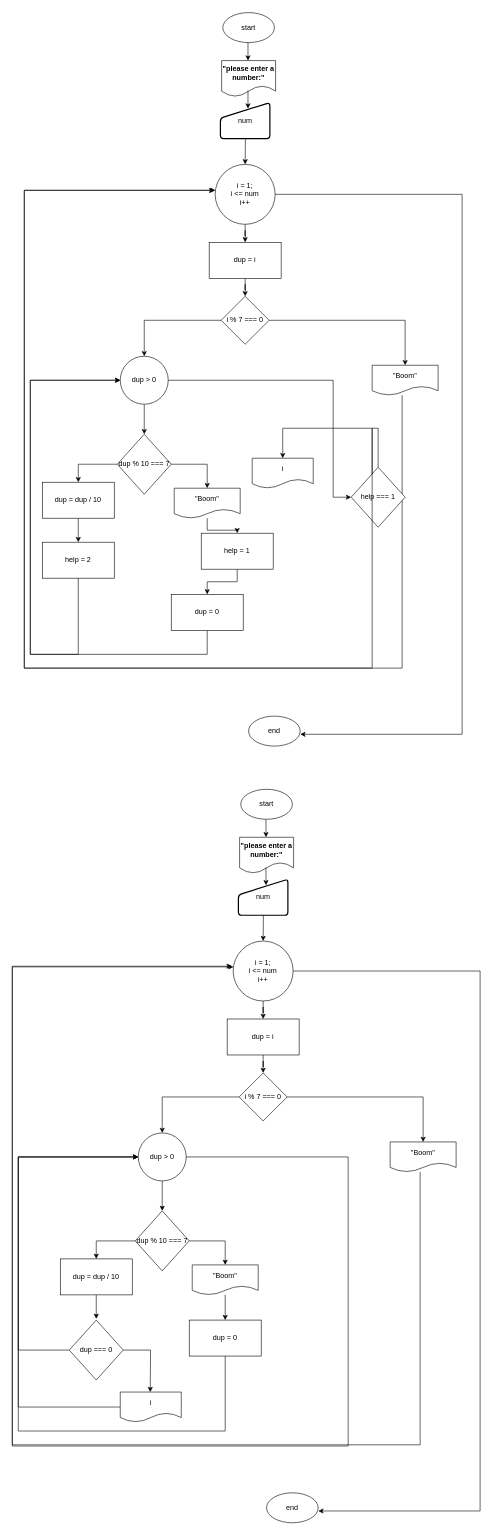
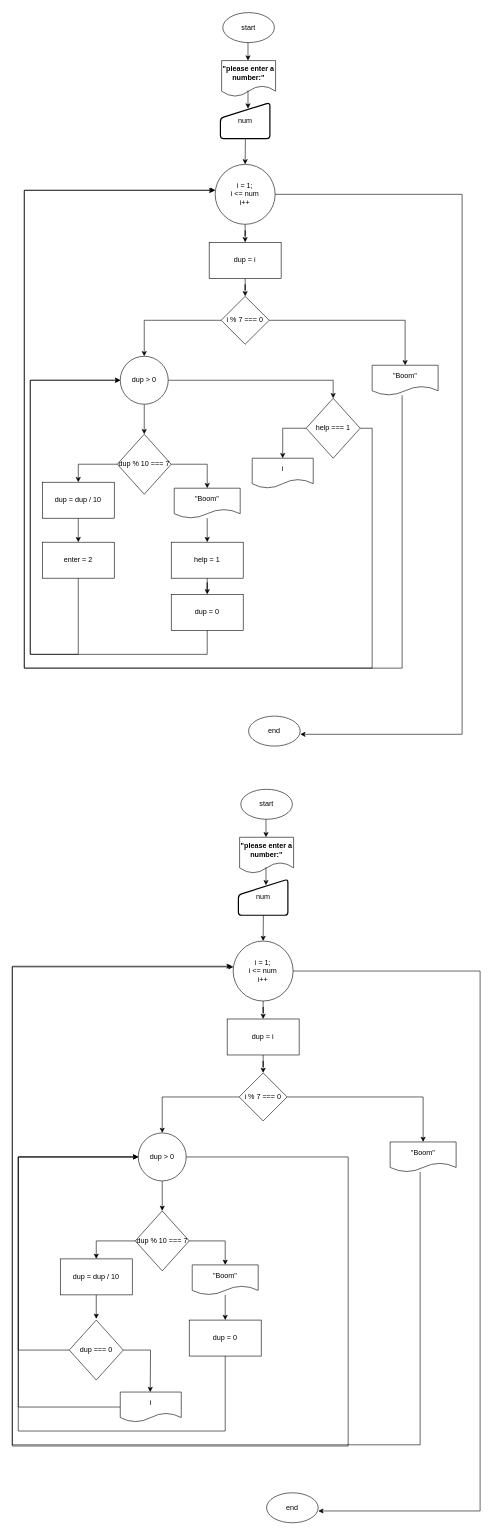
(378, 497) -> (333, 428)
(237, 551) -> (207, 560)
(78, 560) -> (78, 560)
